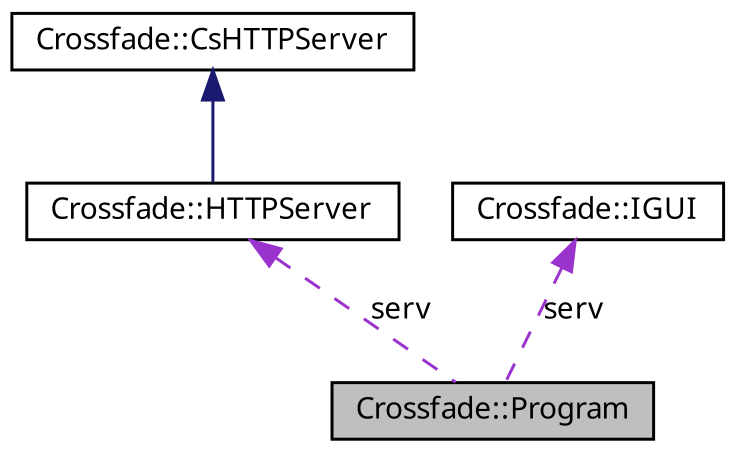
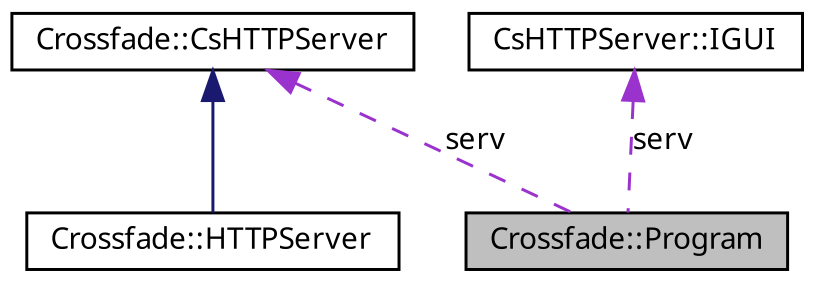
(588, 211) -> (636, 42)
(366, 320) -> (433, 148)
